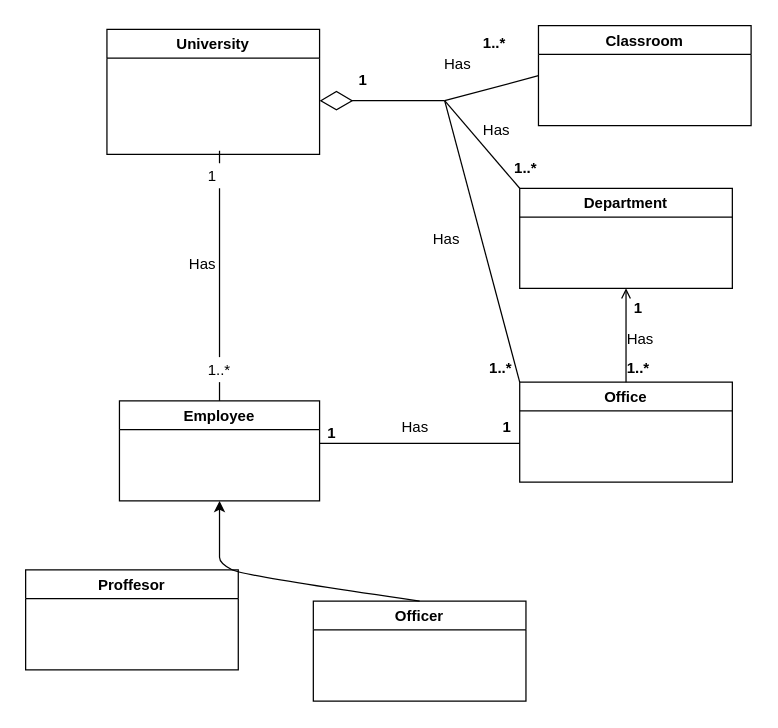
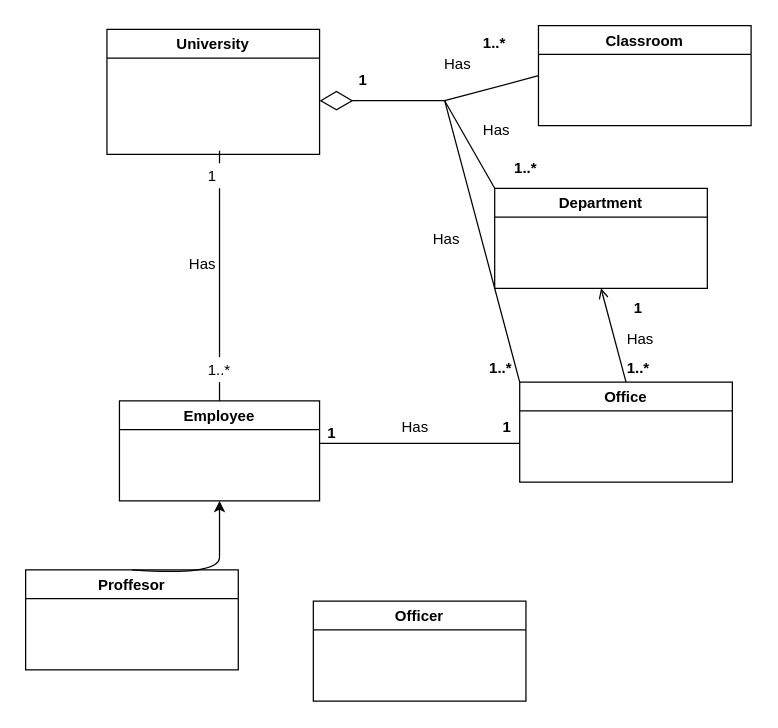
(626, 238) -> (601, 238)
none -> (167, 571)
(318, 586) -> none
